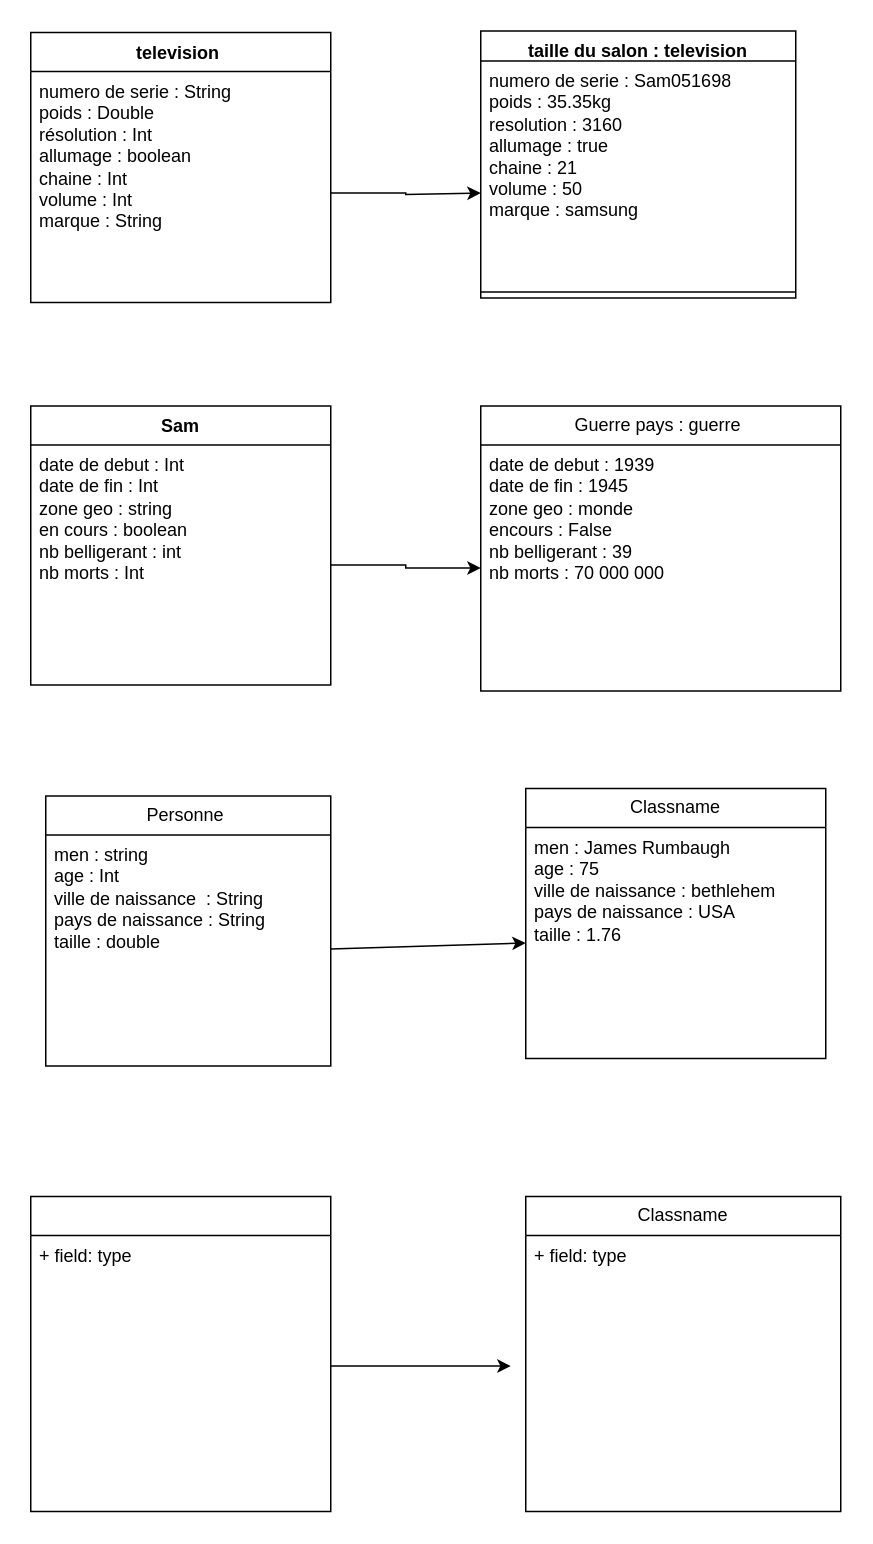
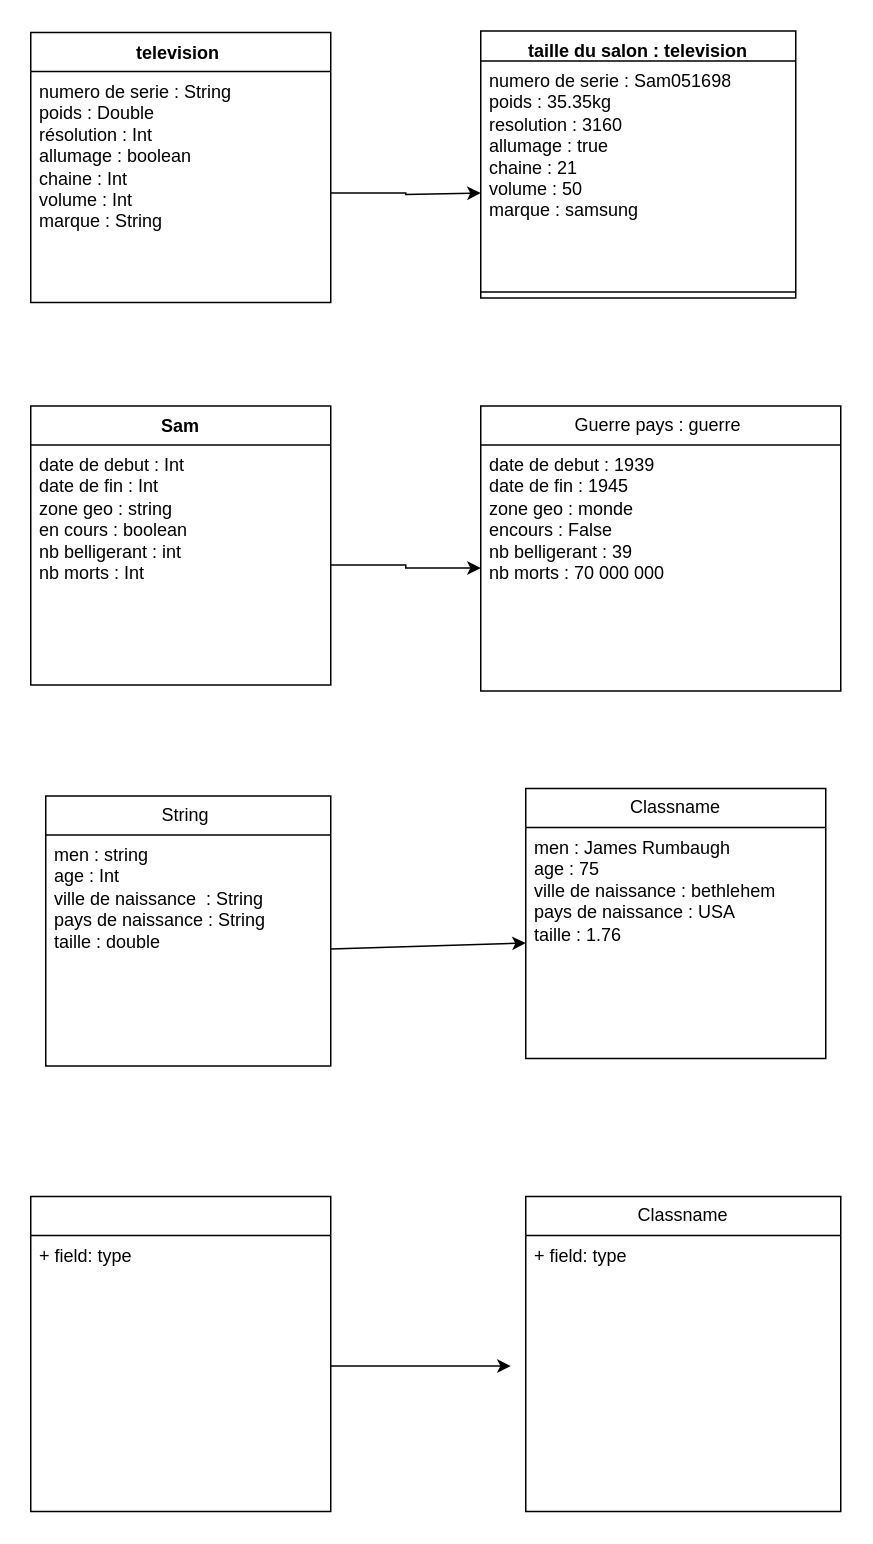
(188, 815) -> (188, 815)
